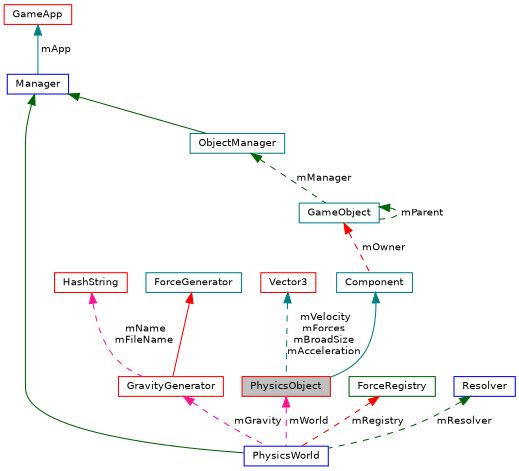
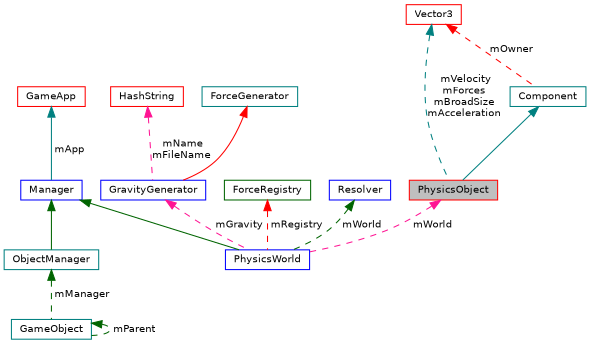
(359, 253) -> (495, 59)
(171, 386) -> (153, 190)
(463, 421) -> (360, 225)
